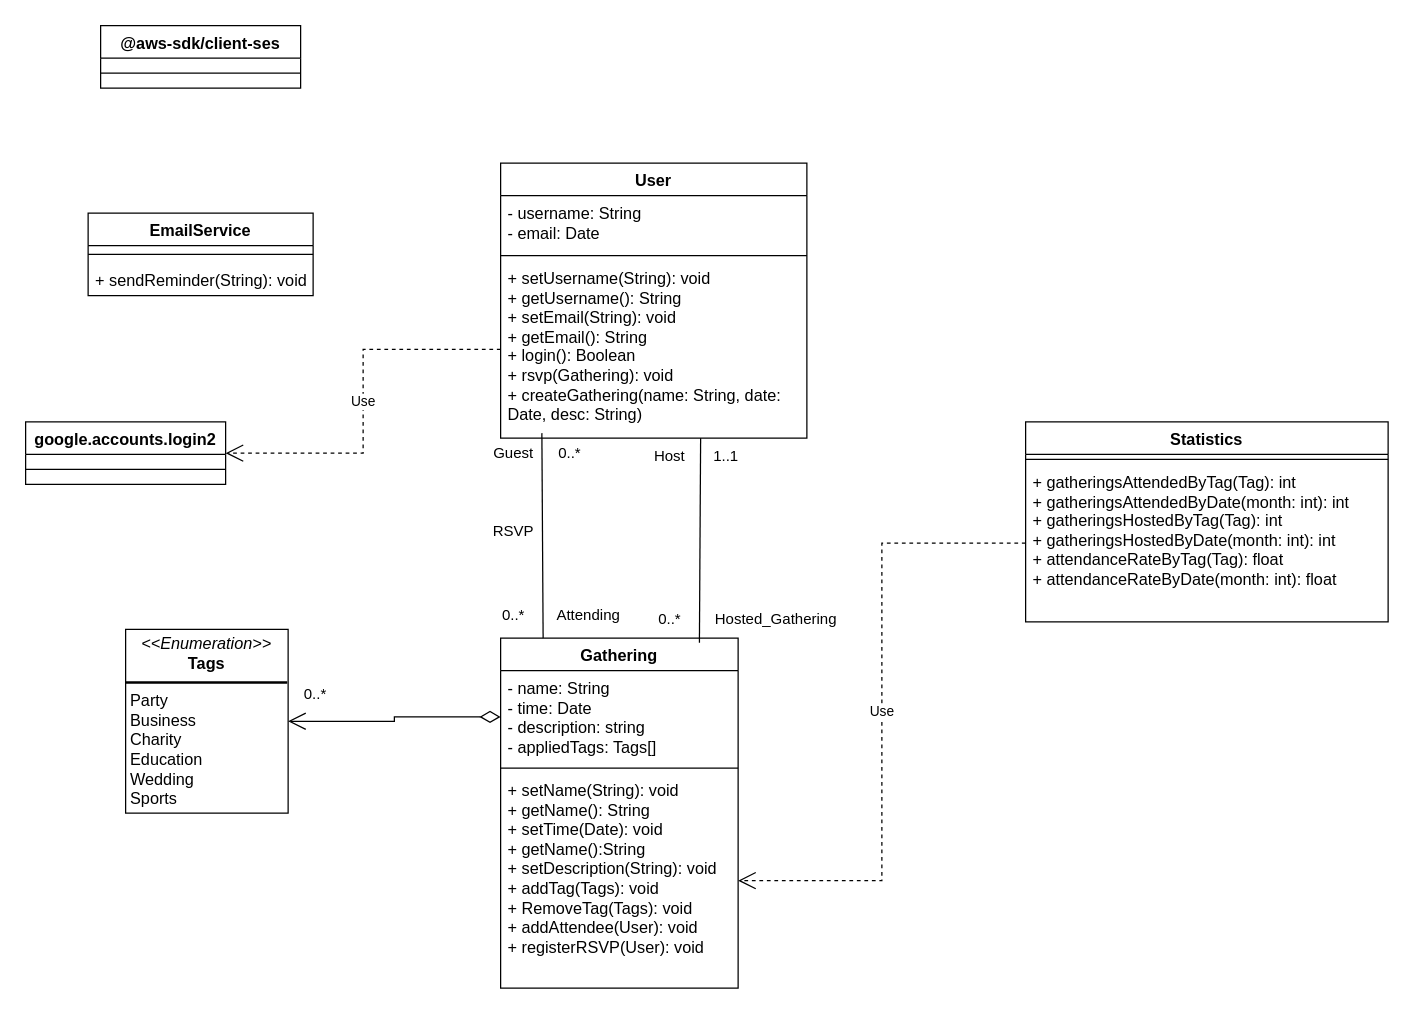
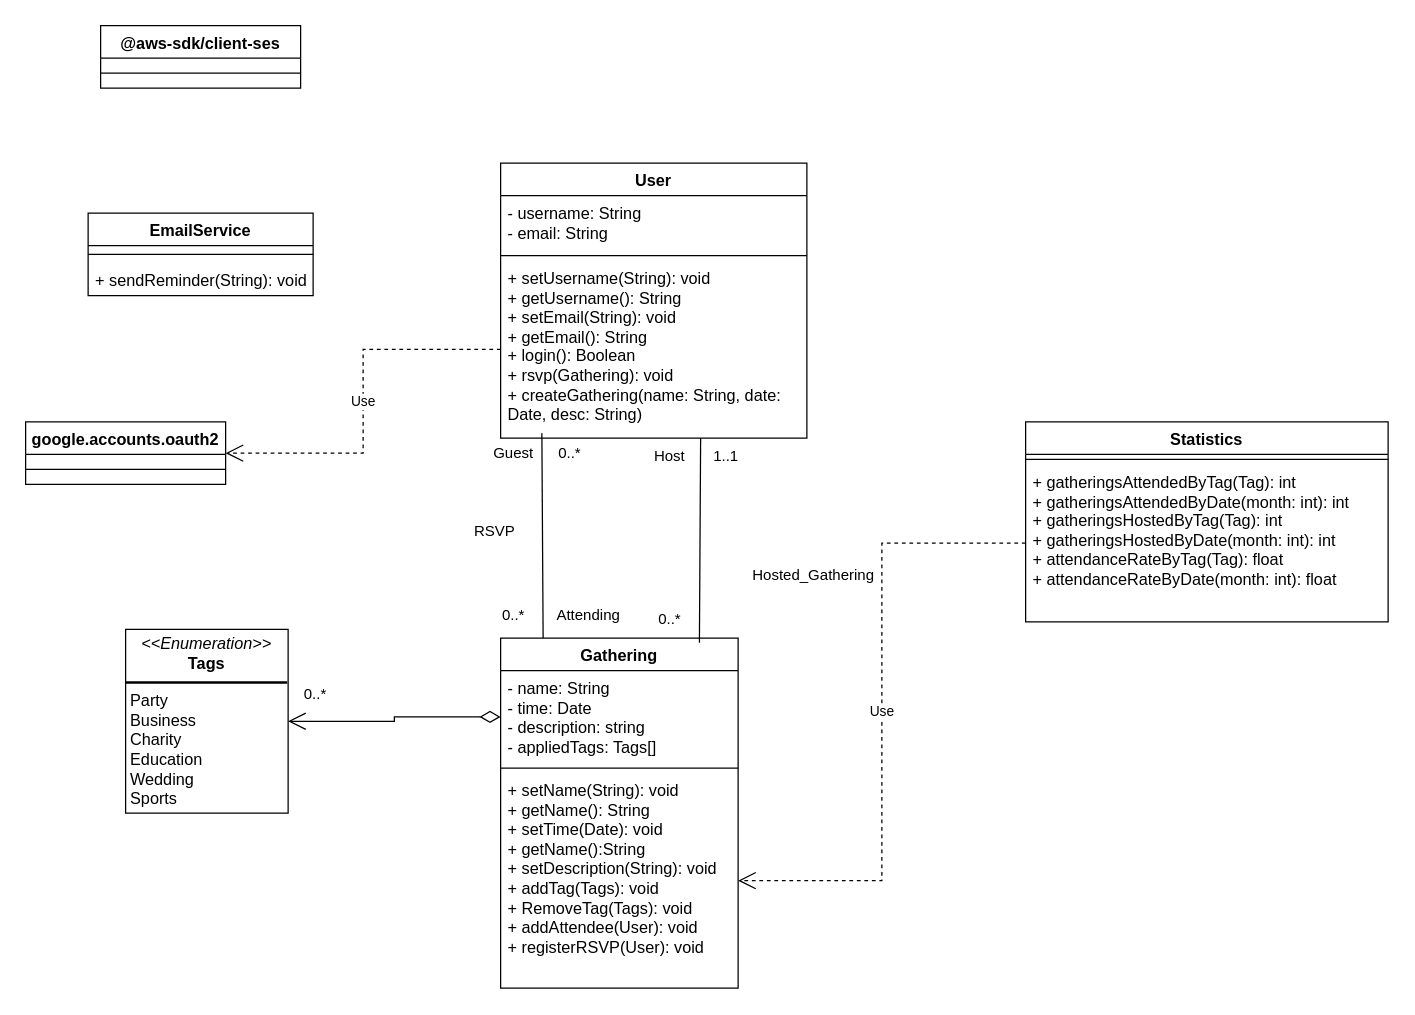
(582, 224) -> (582, 224)
(126, 440) -> (126, 440)
(513, 532) -> (494, 532)
(776, 619) -> (813, 576)
